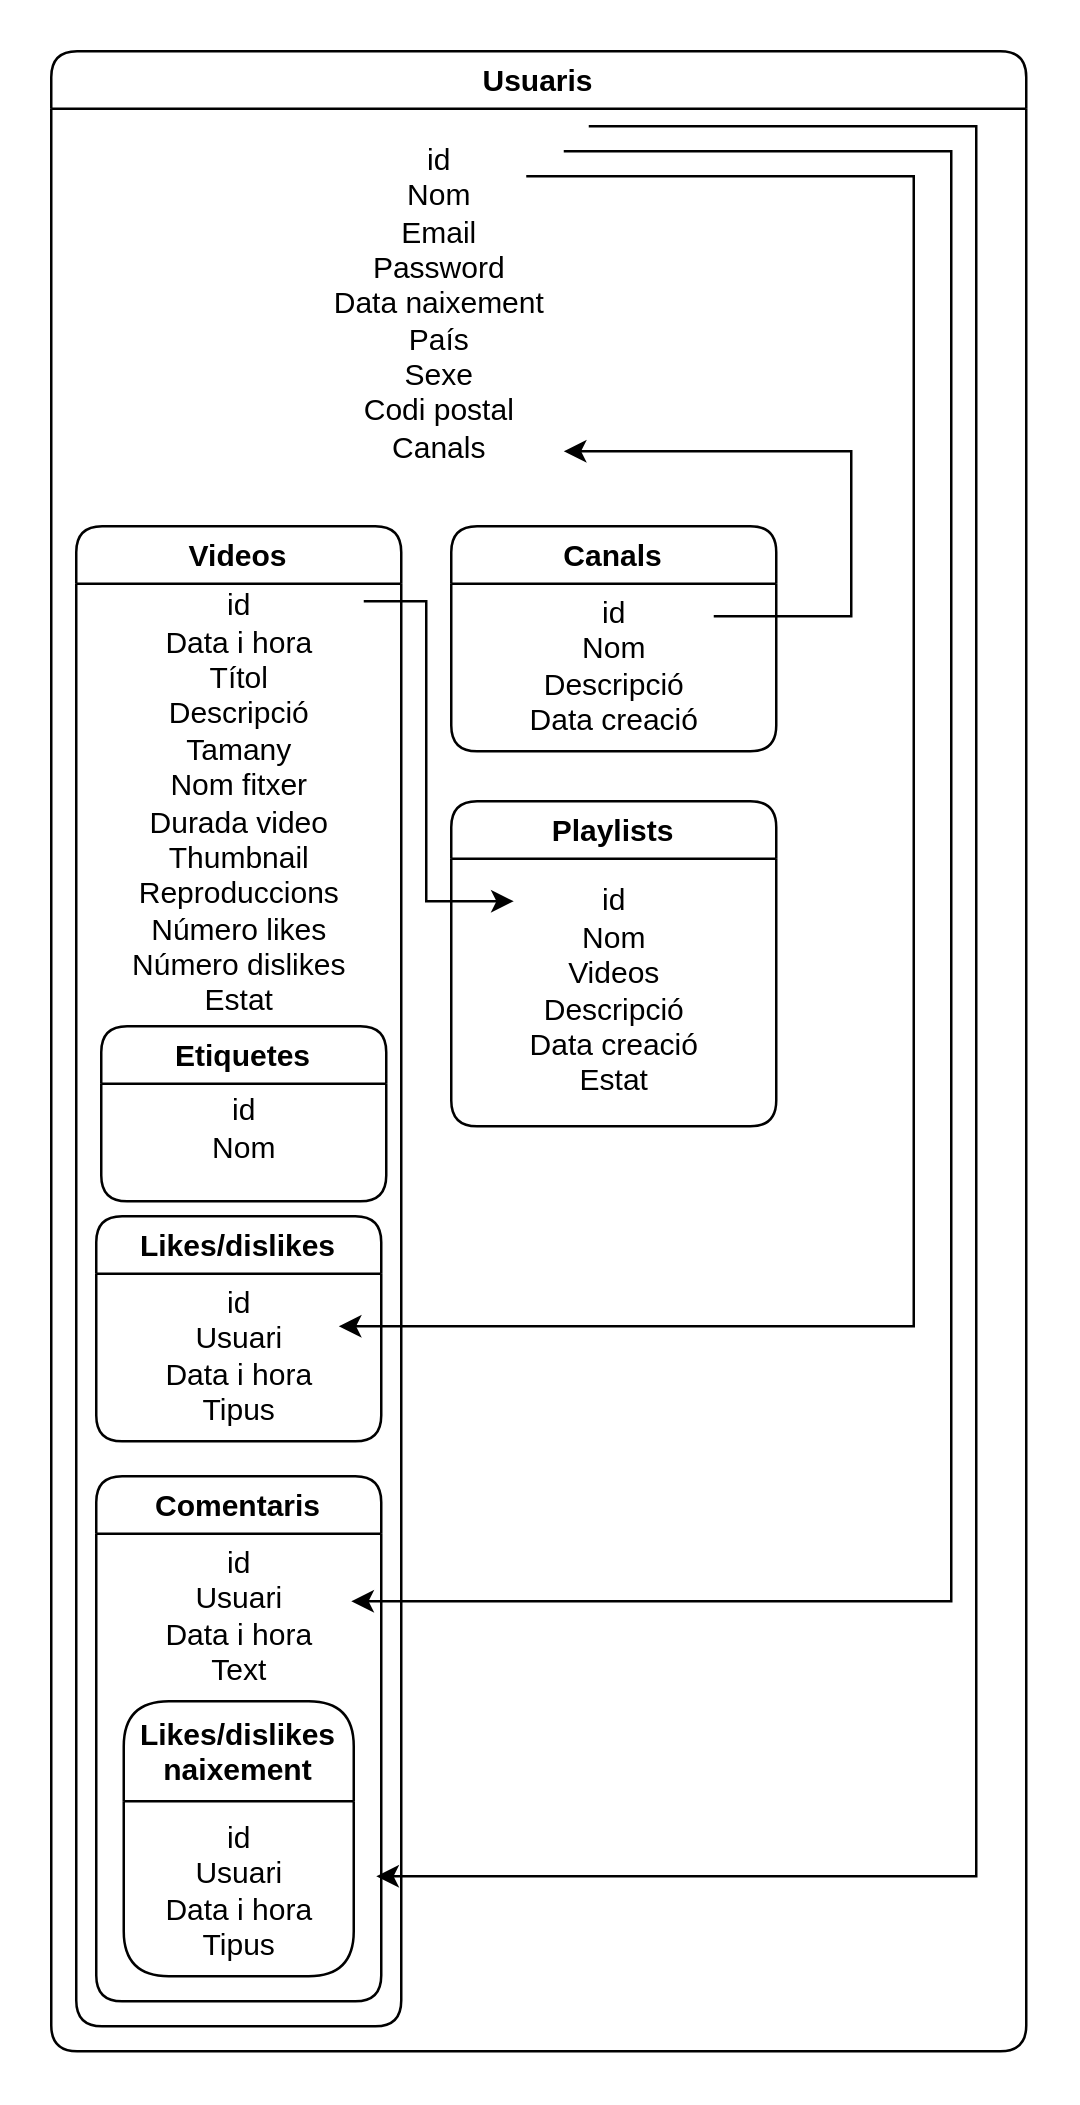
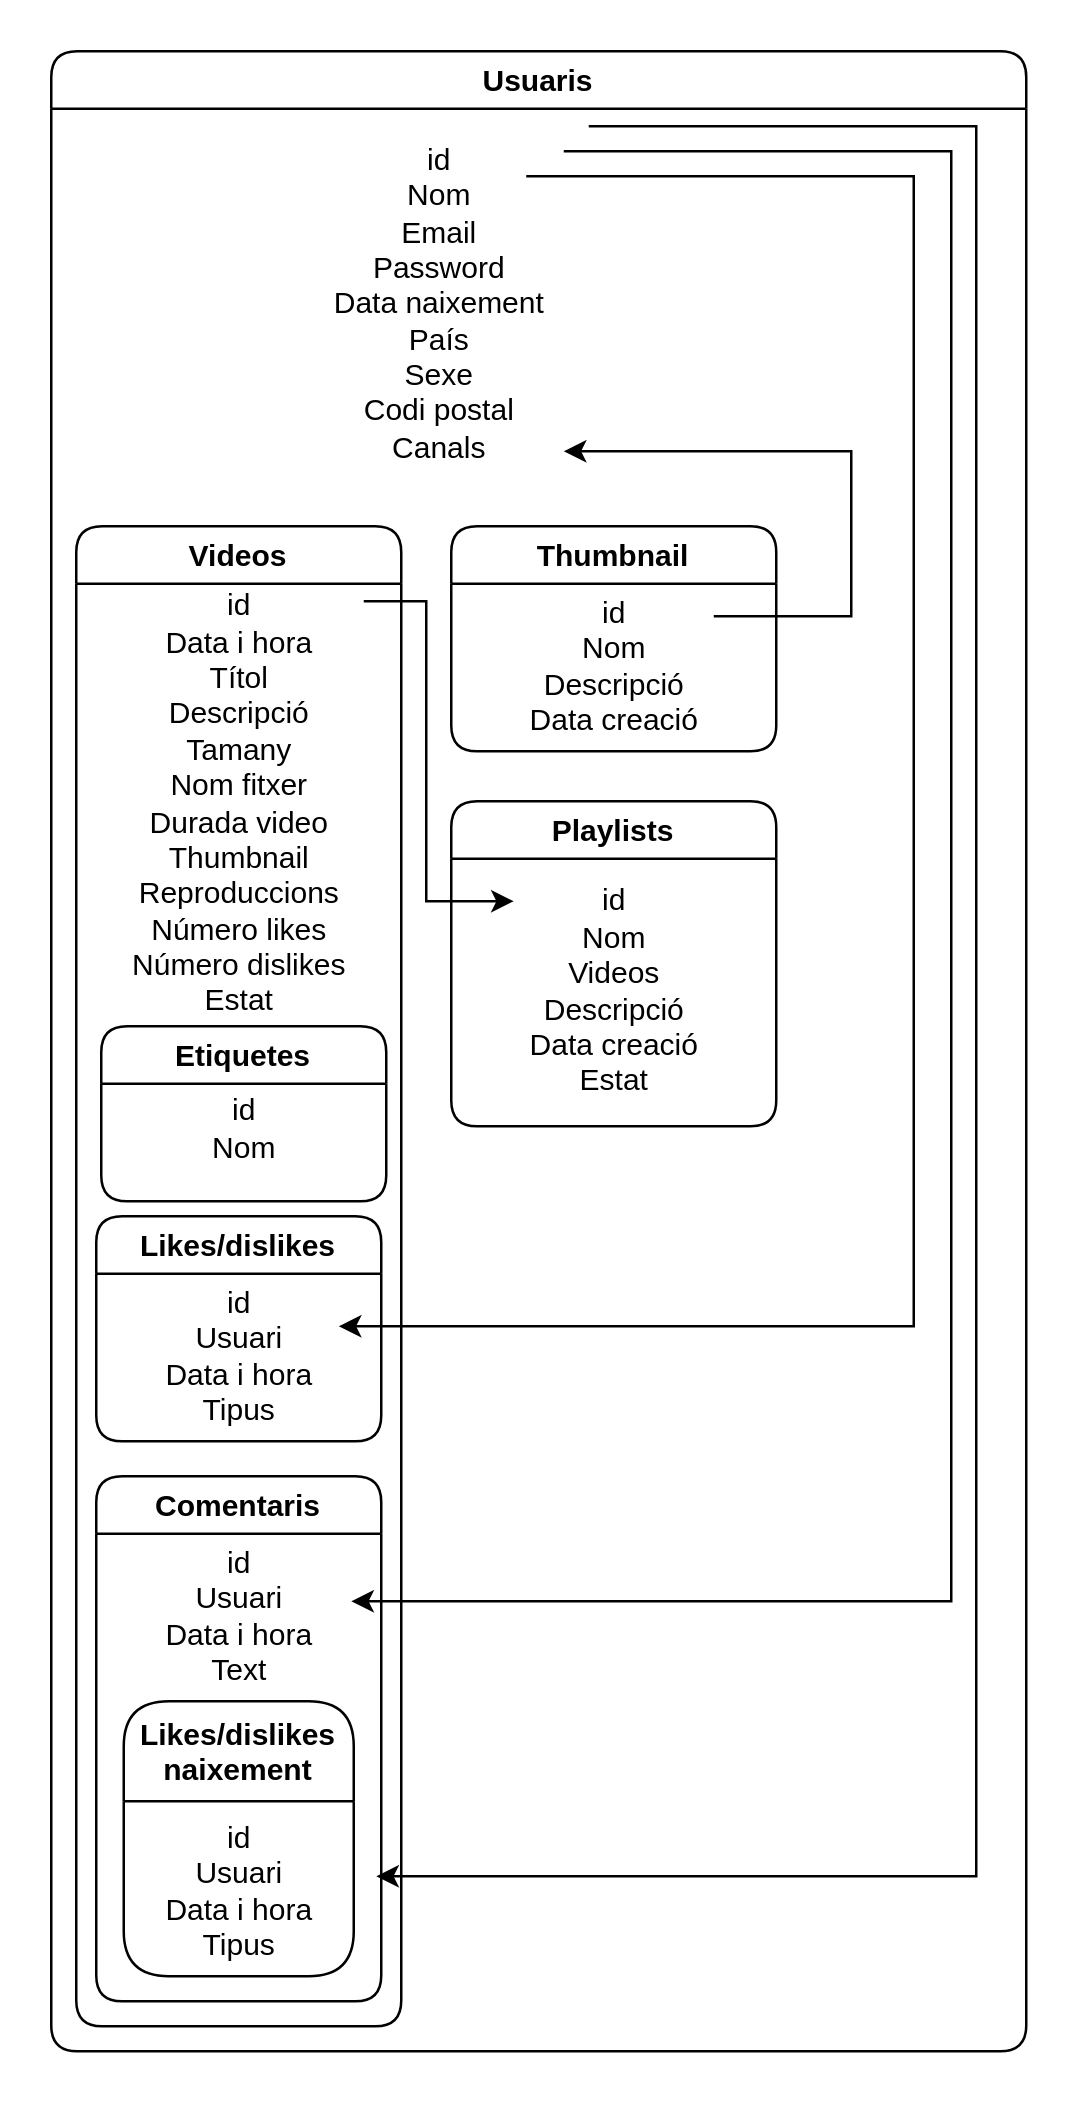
(613, 556) -> (613, 556)
